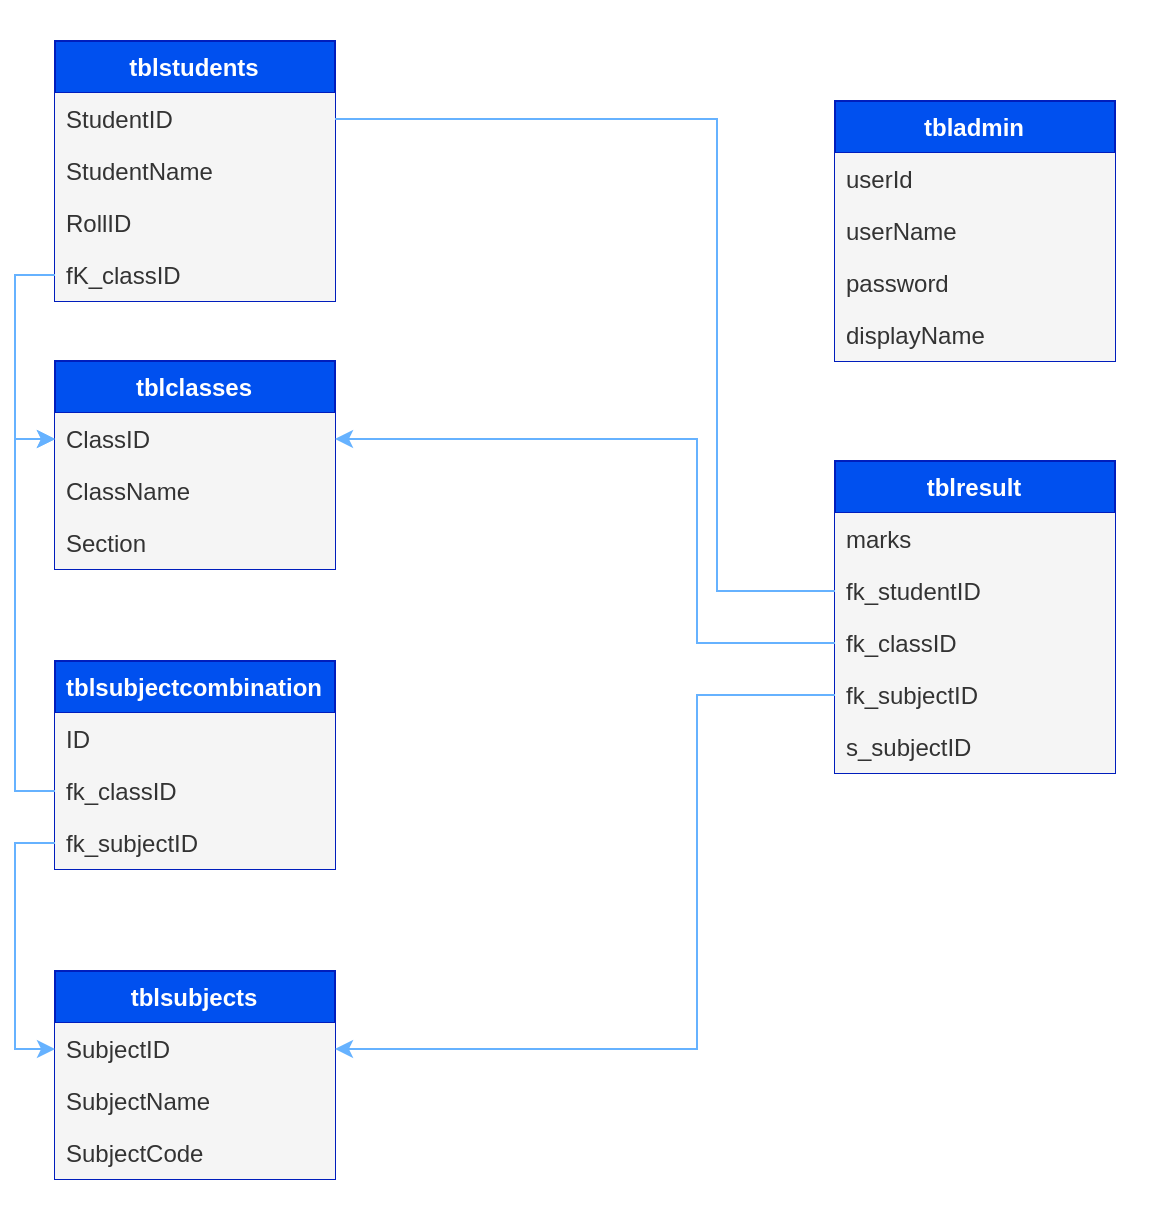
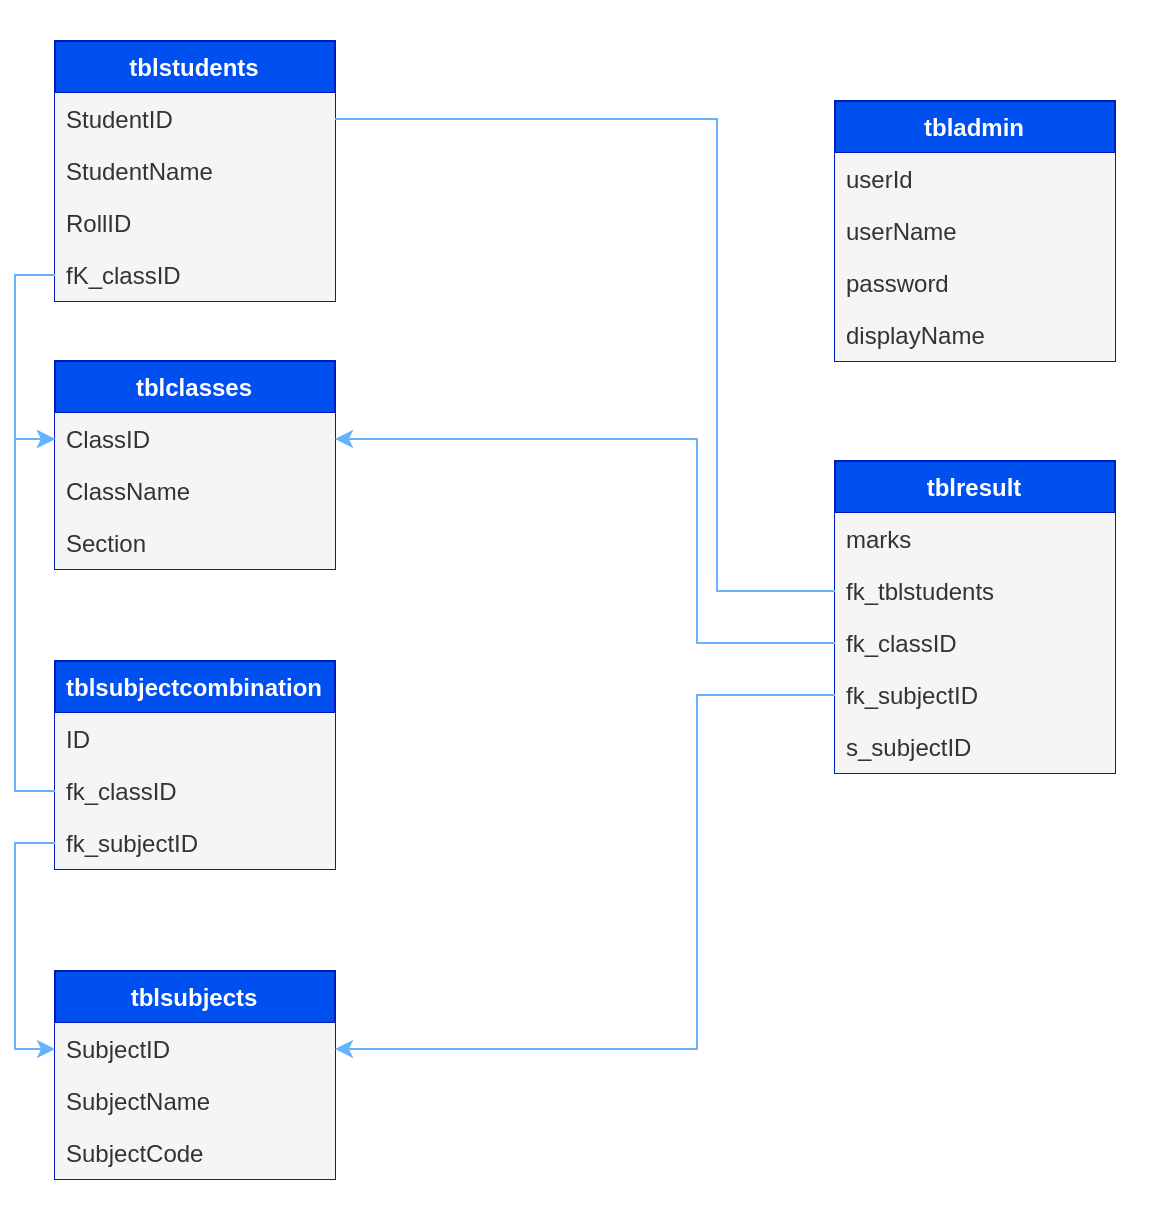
(927, 592) -> (937, 592)
